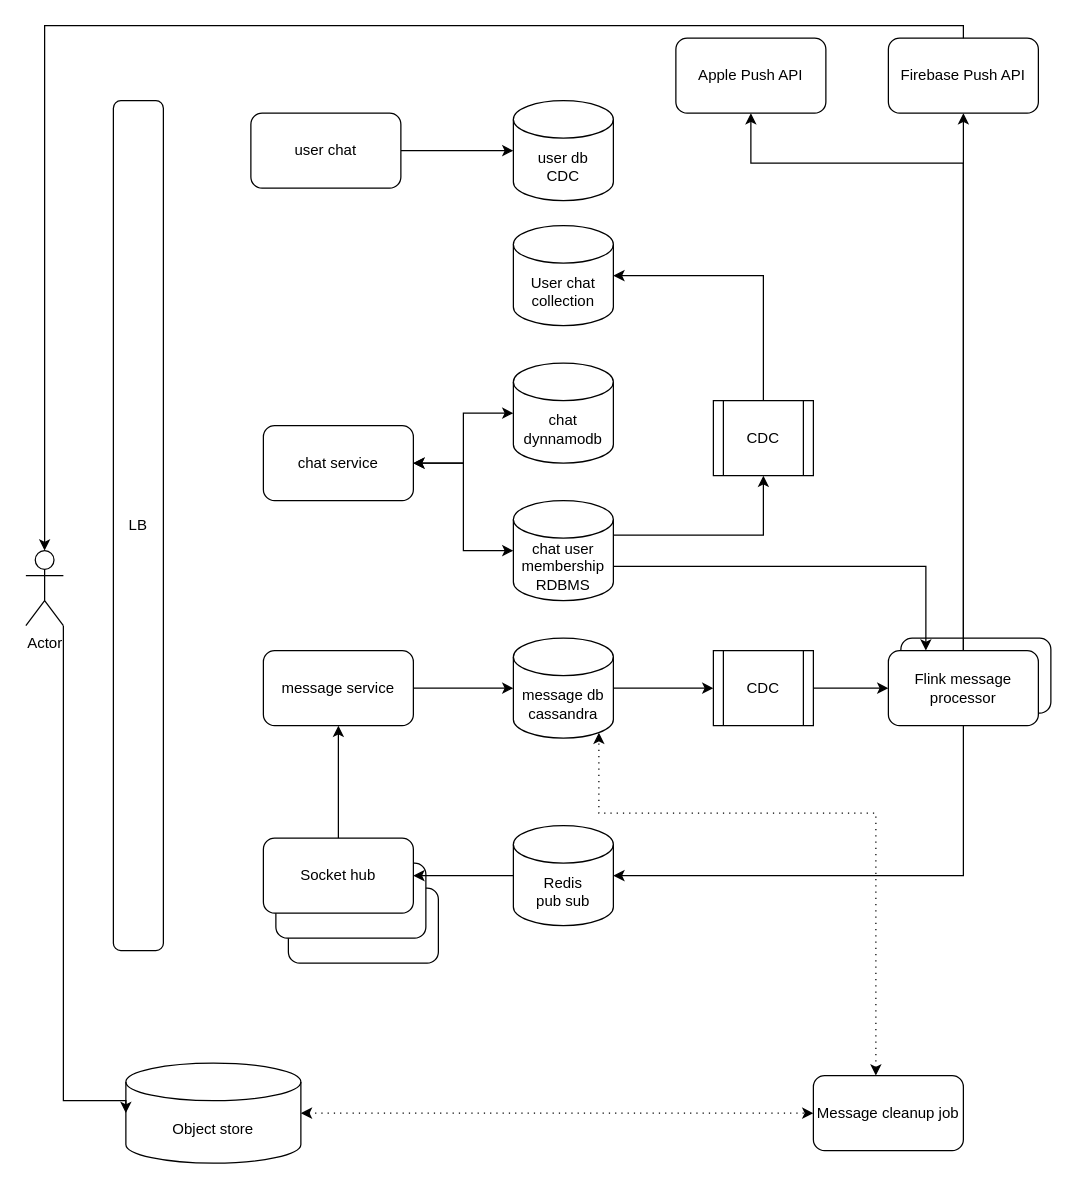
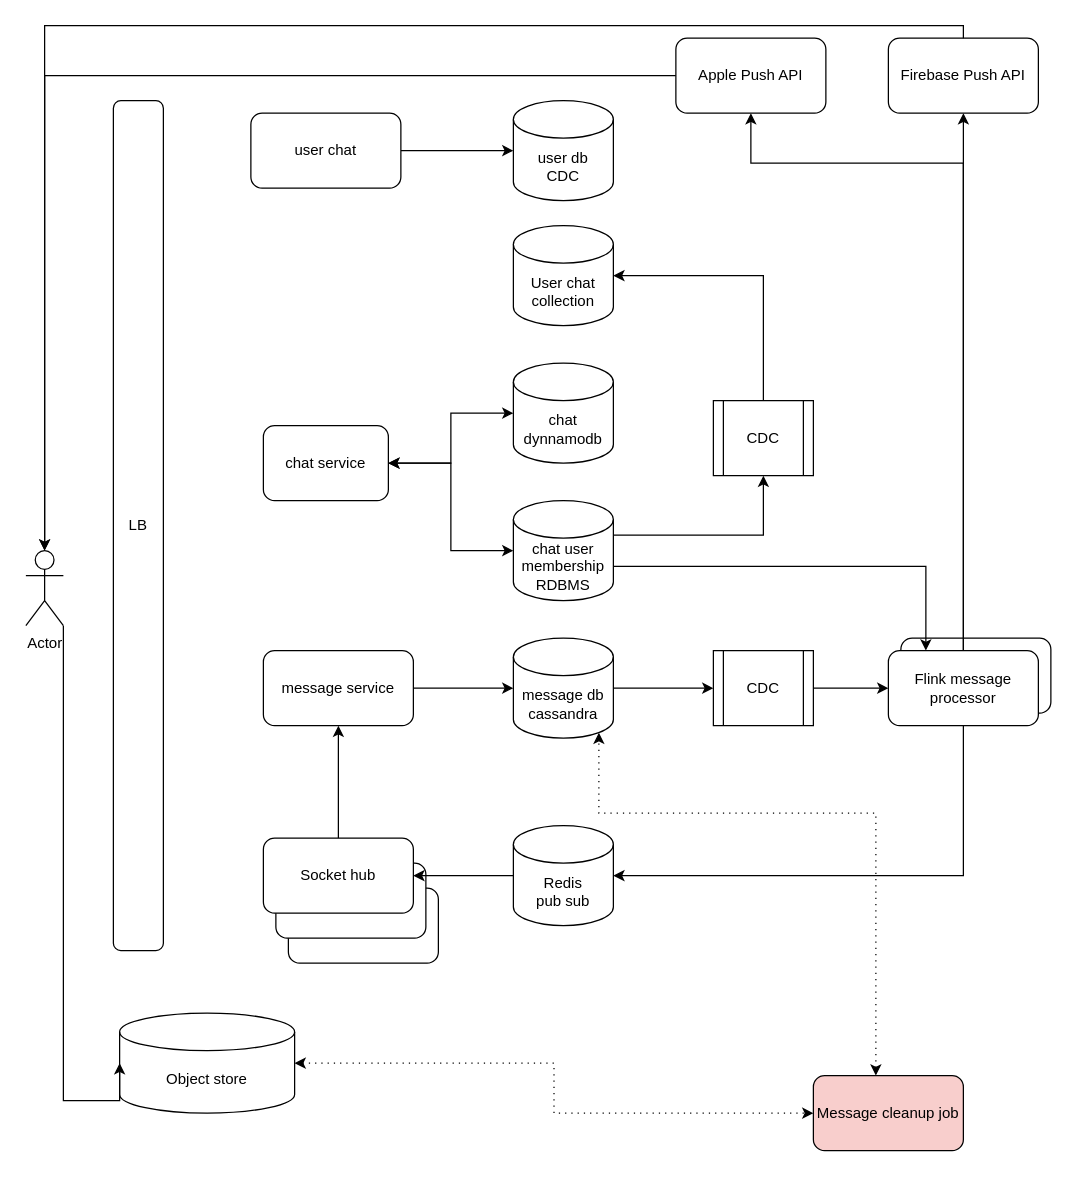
none -> (362, 76)
(338, 463) -> (326, 463)
(213, 1113) -> (207, 1063)
(888, 1113) -> (888, 1113)
